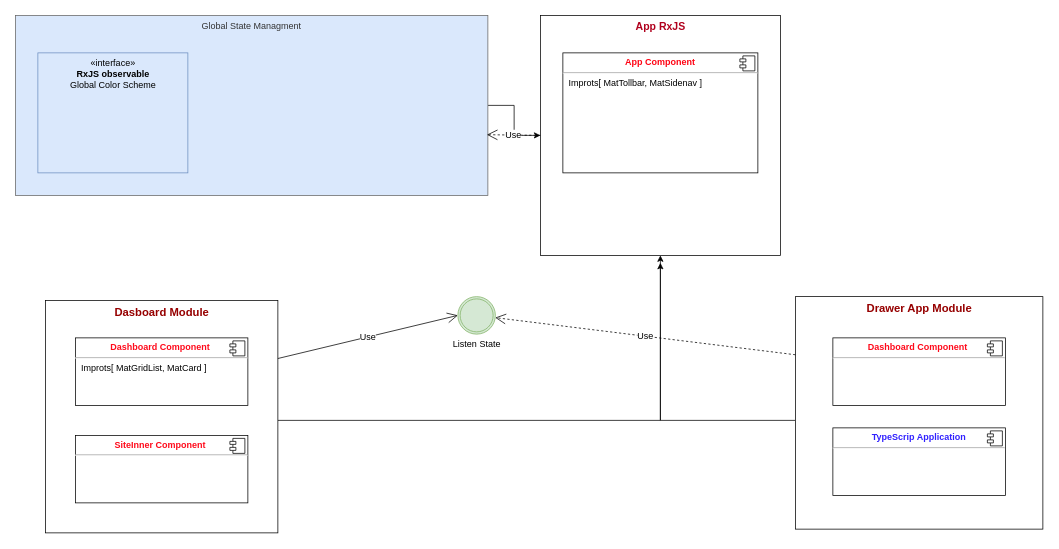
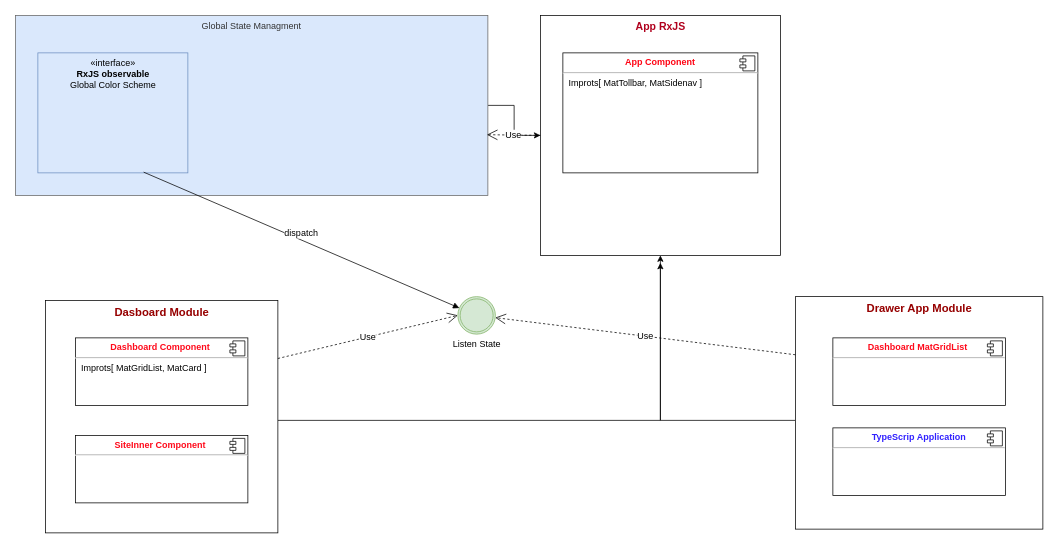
none -> (298, 239)
(880, 338) -> (882, 338)
(319, 349) -> (319, 349)
